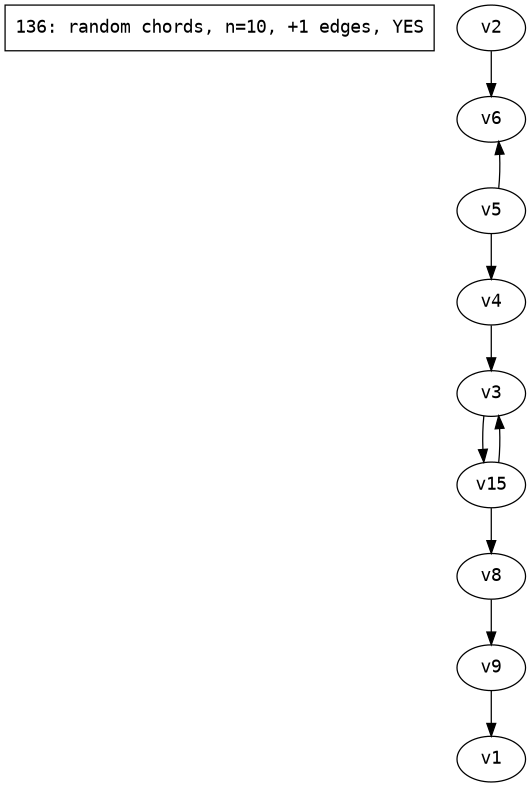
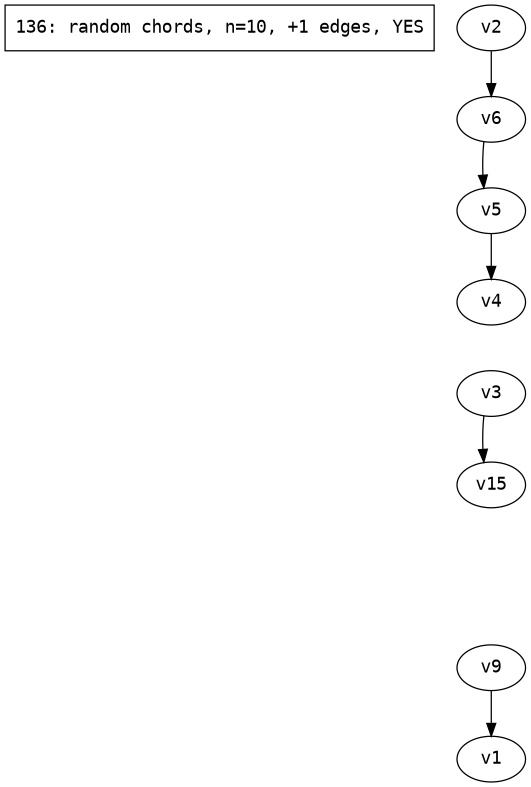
(500, 171) -> (483, 158)
(491, 342) -> none
(500, 445) -> none
(491, 576) -> none
